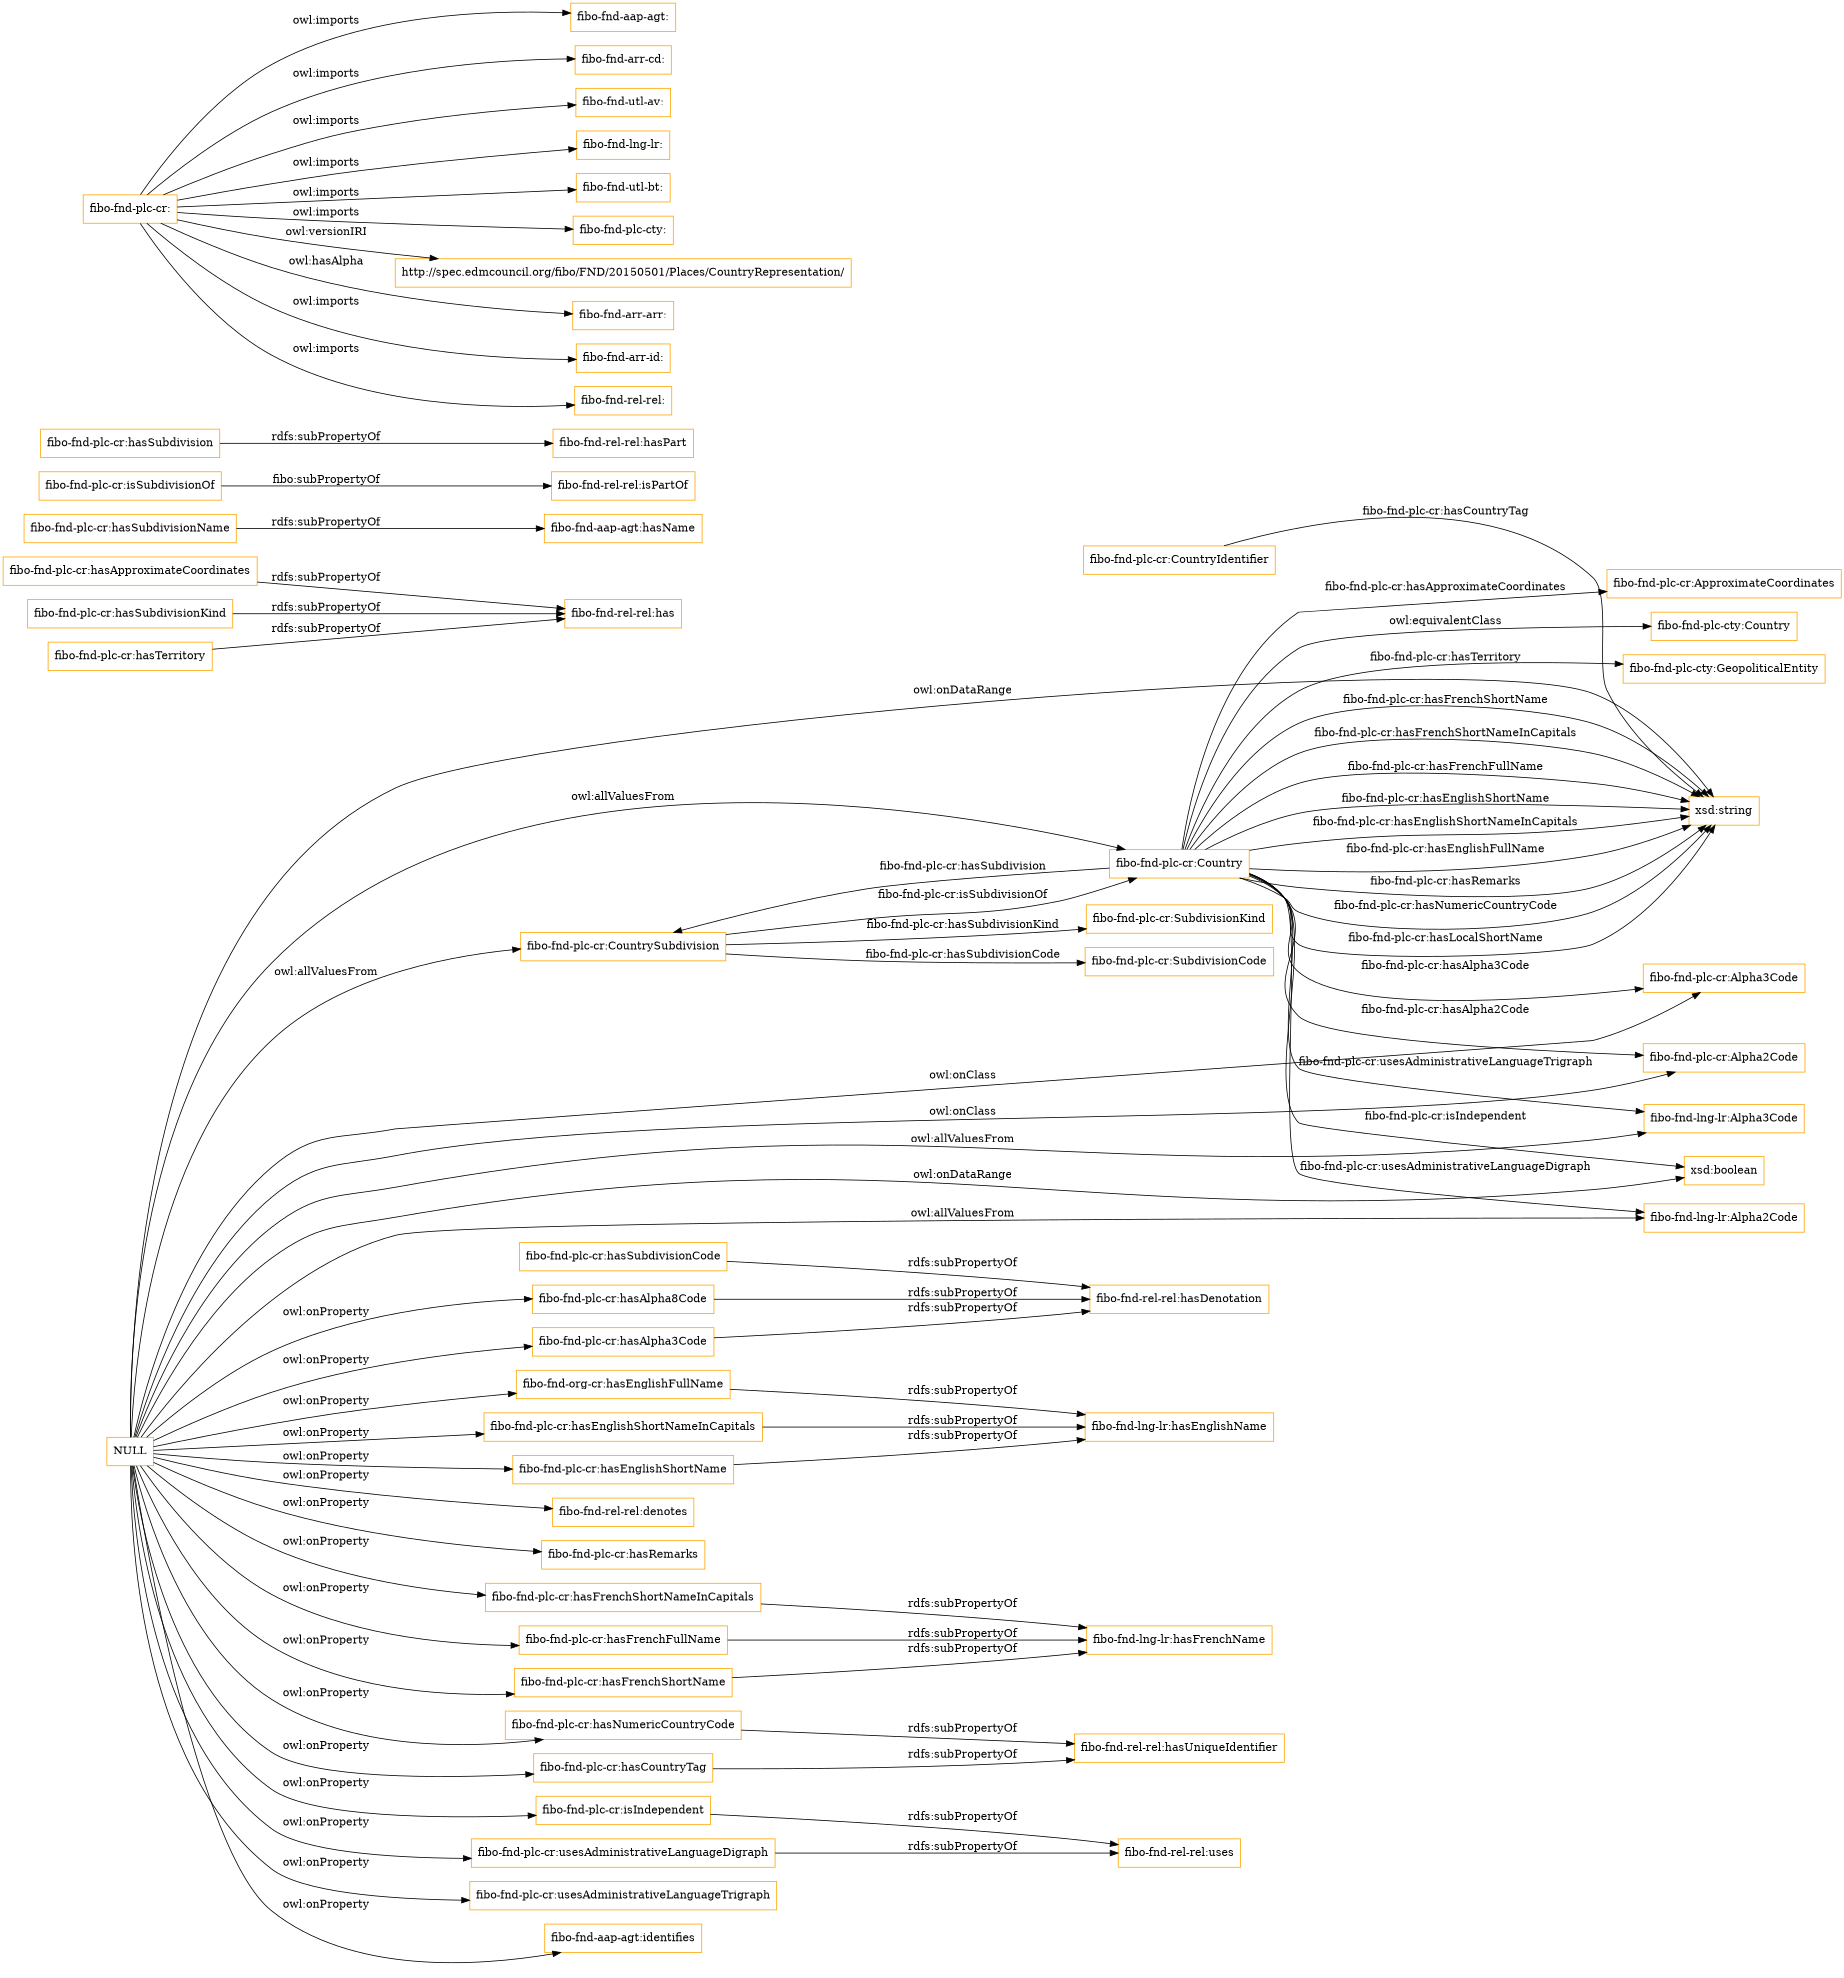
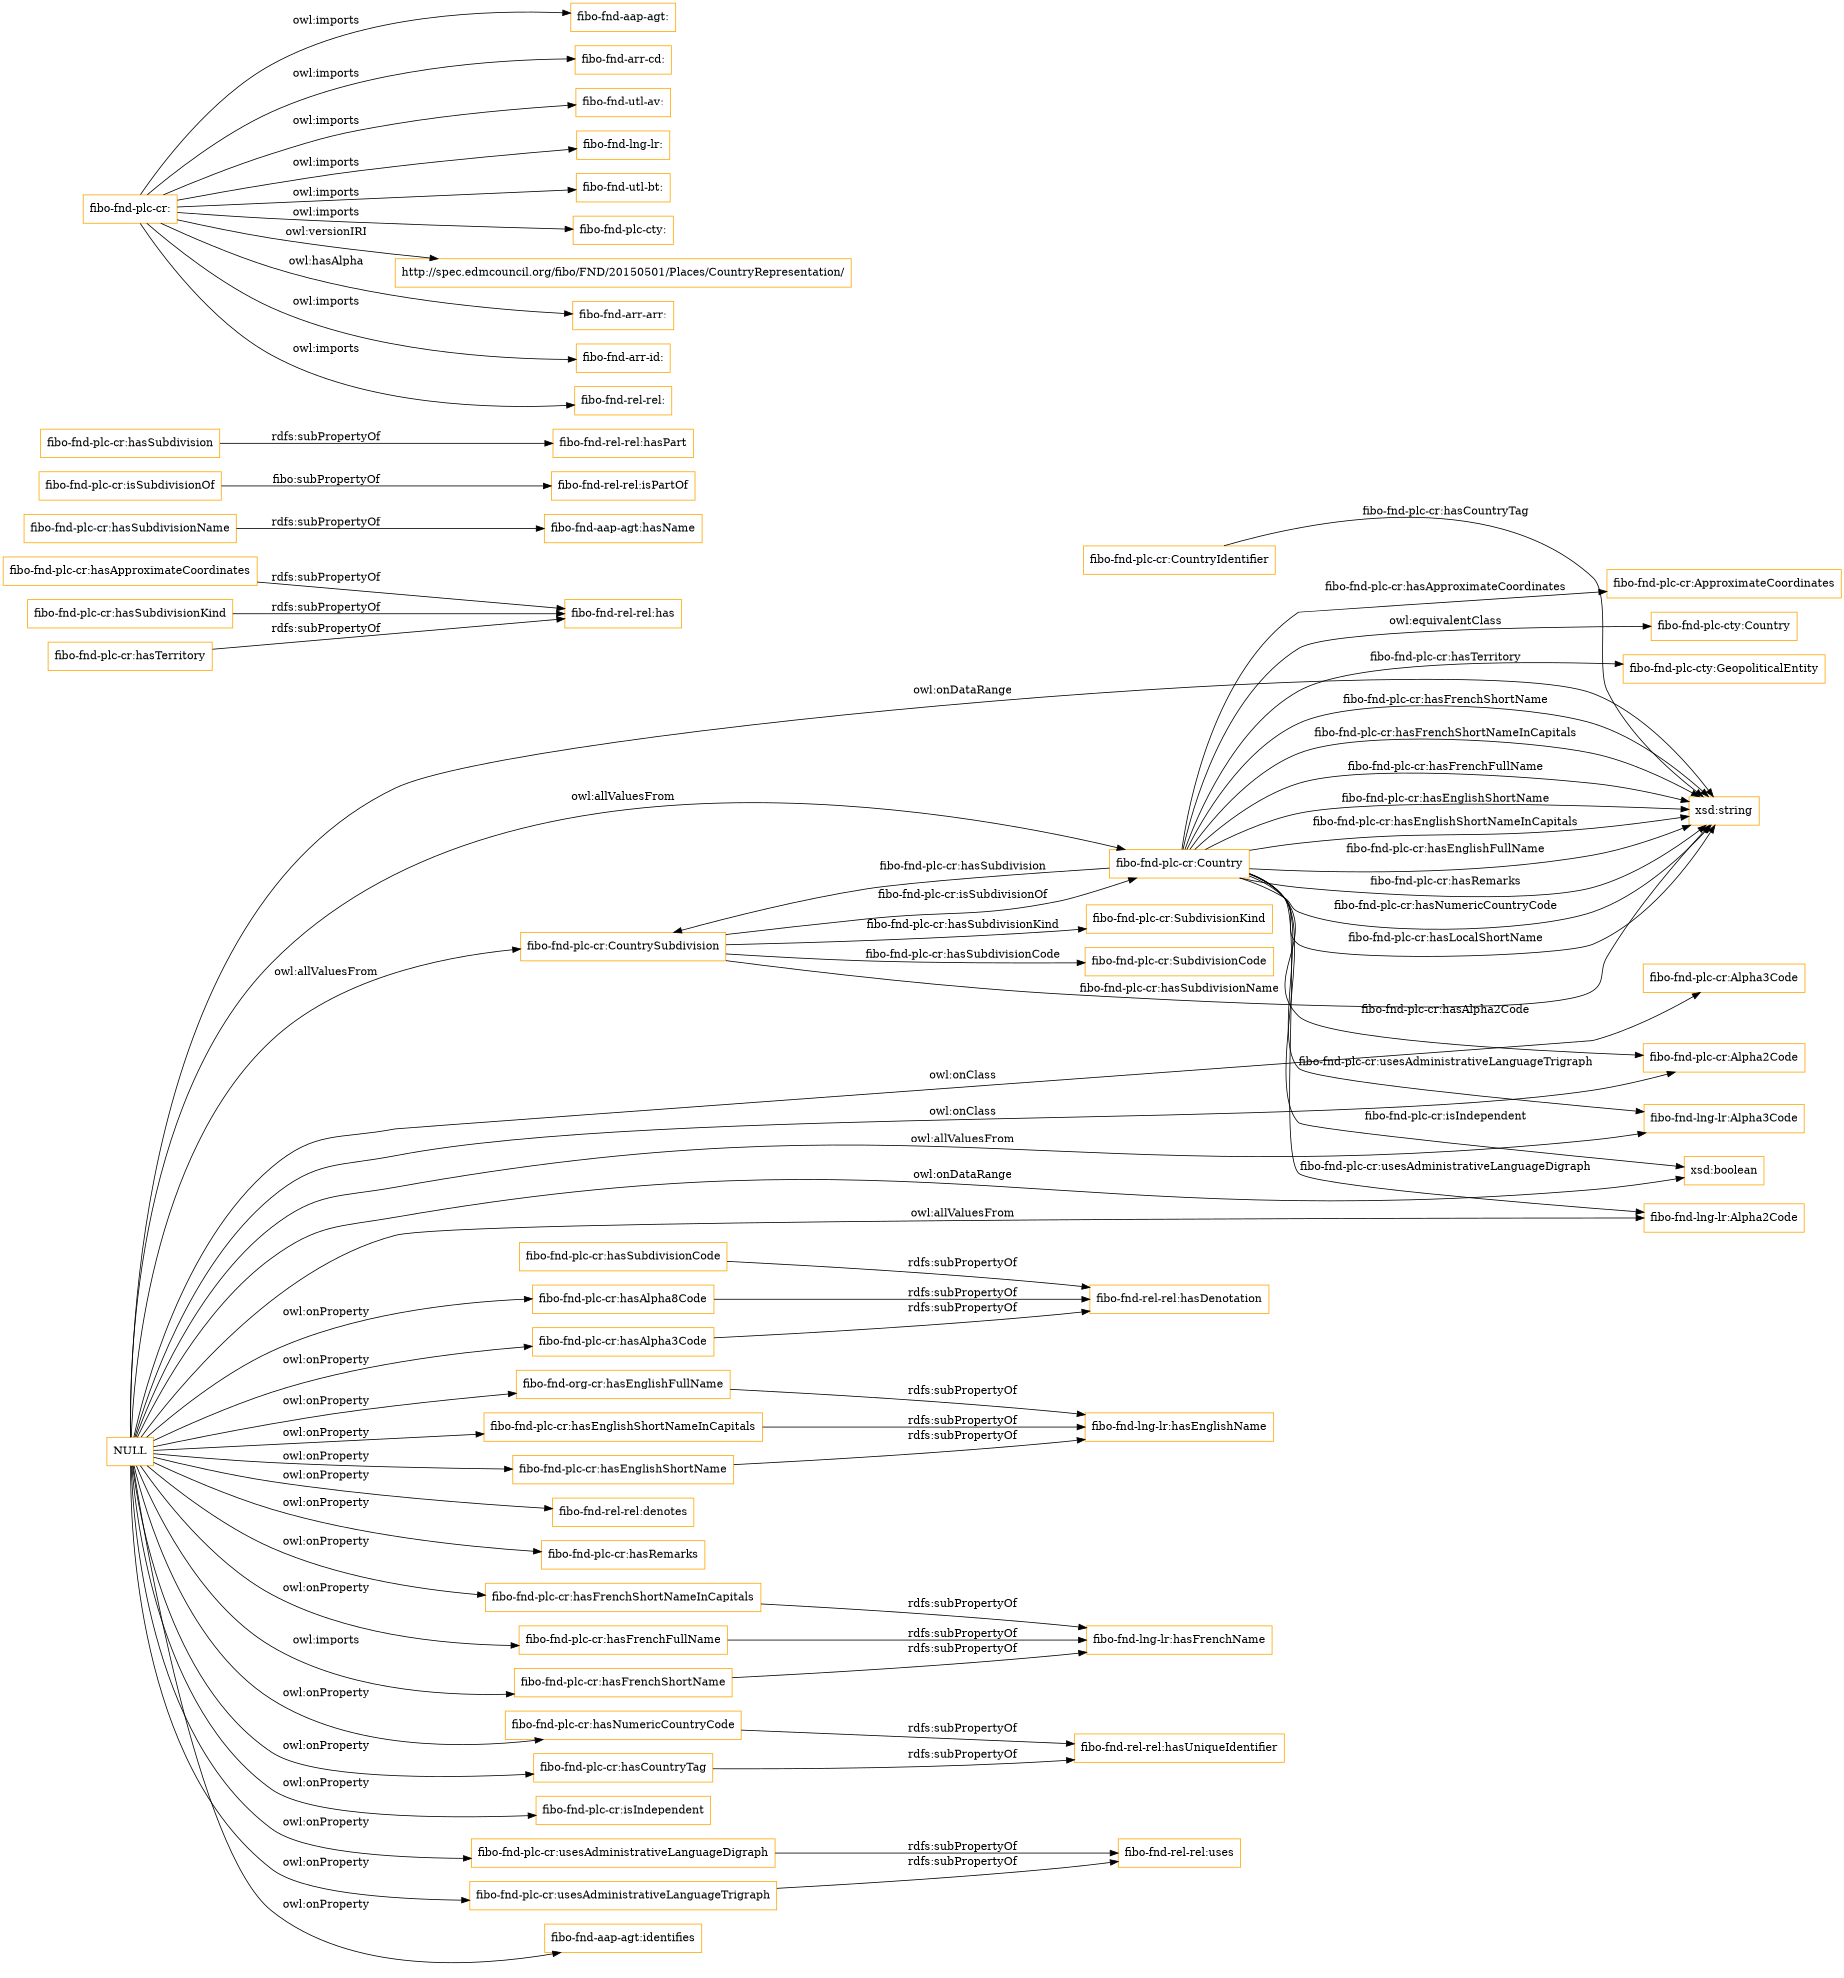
(1404, 999) -> none
none -> (1258, 1004)
(326, 1640) -> (326, 1640)
(911, 1826) -> (944, 1878)
